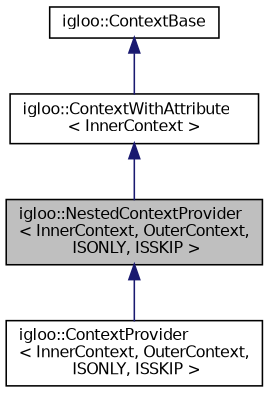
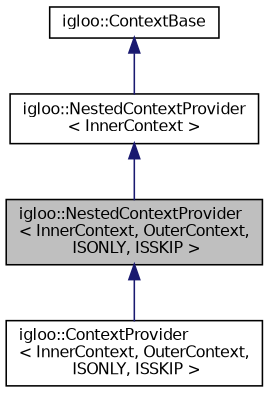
(134, 119) -> (134, 119)
